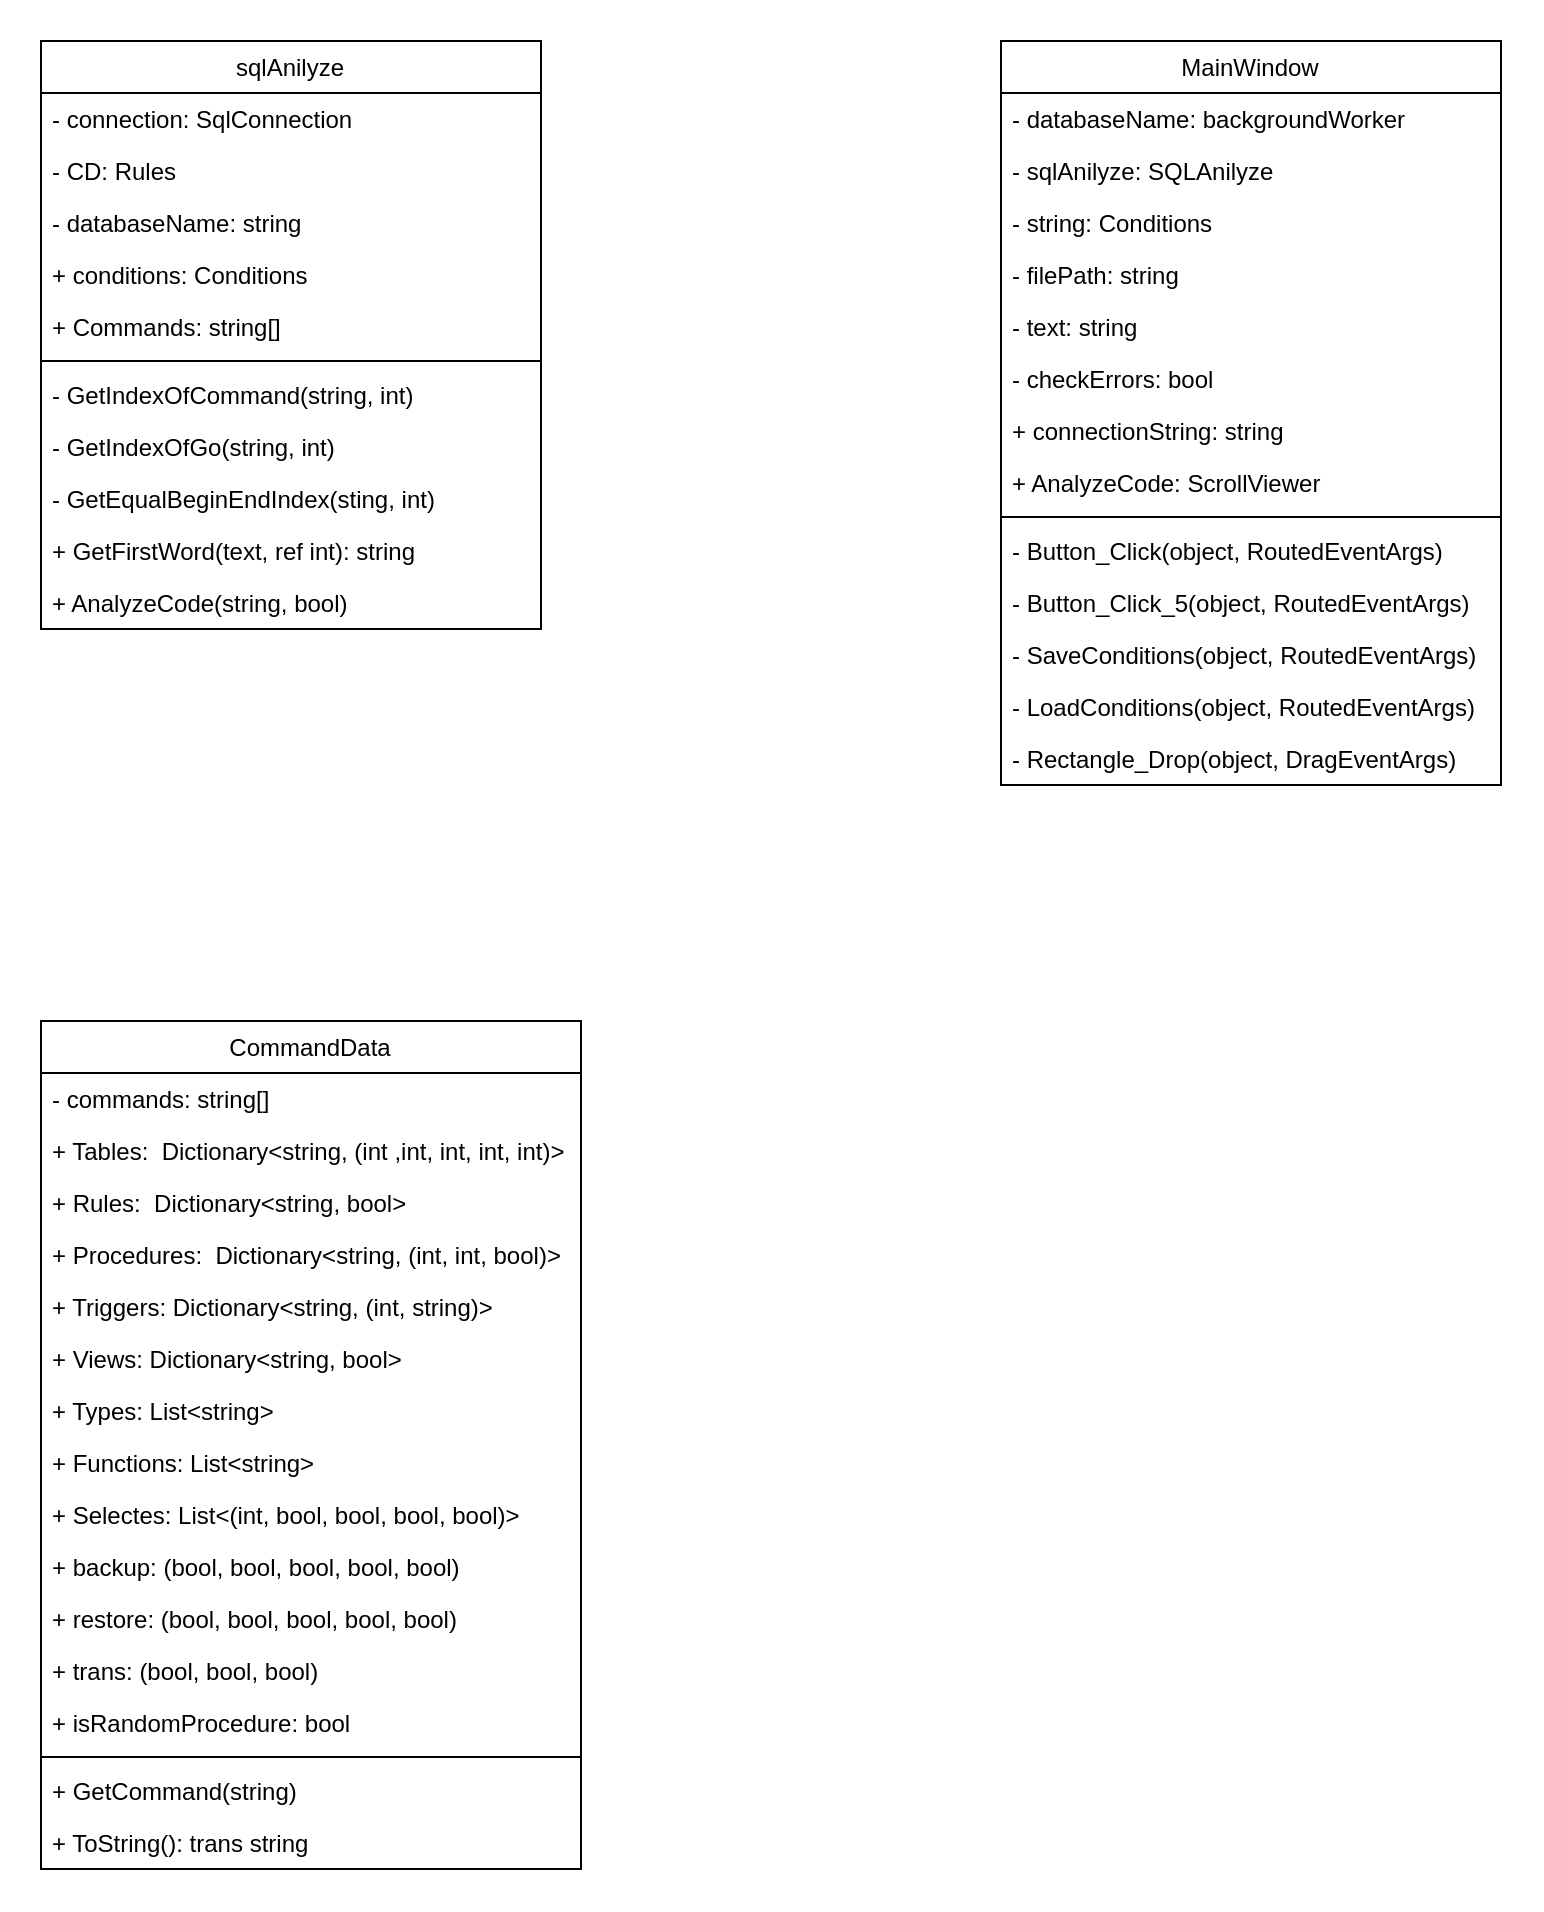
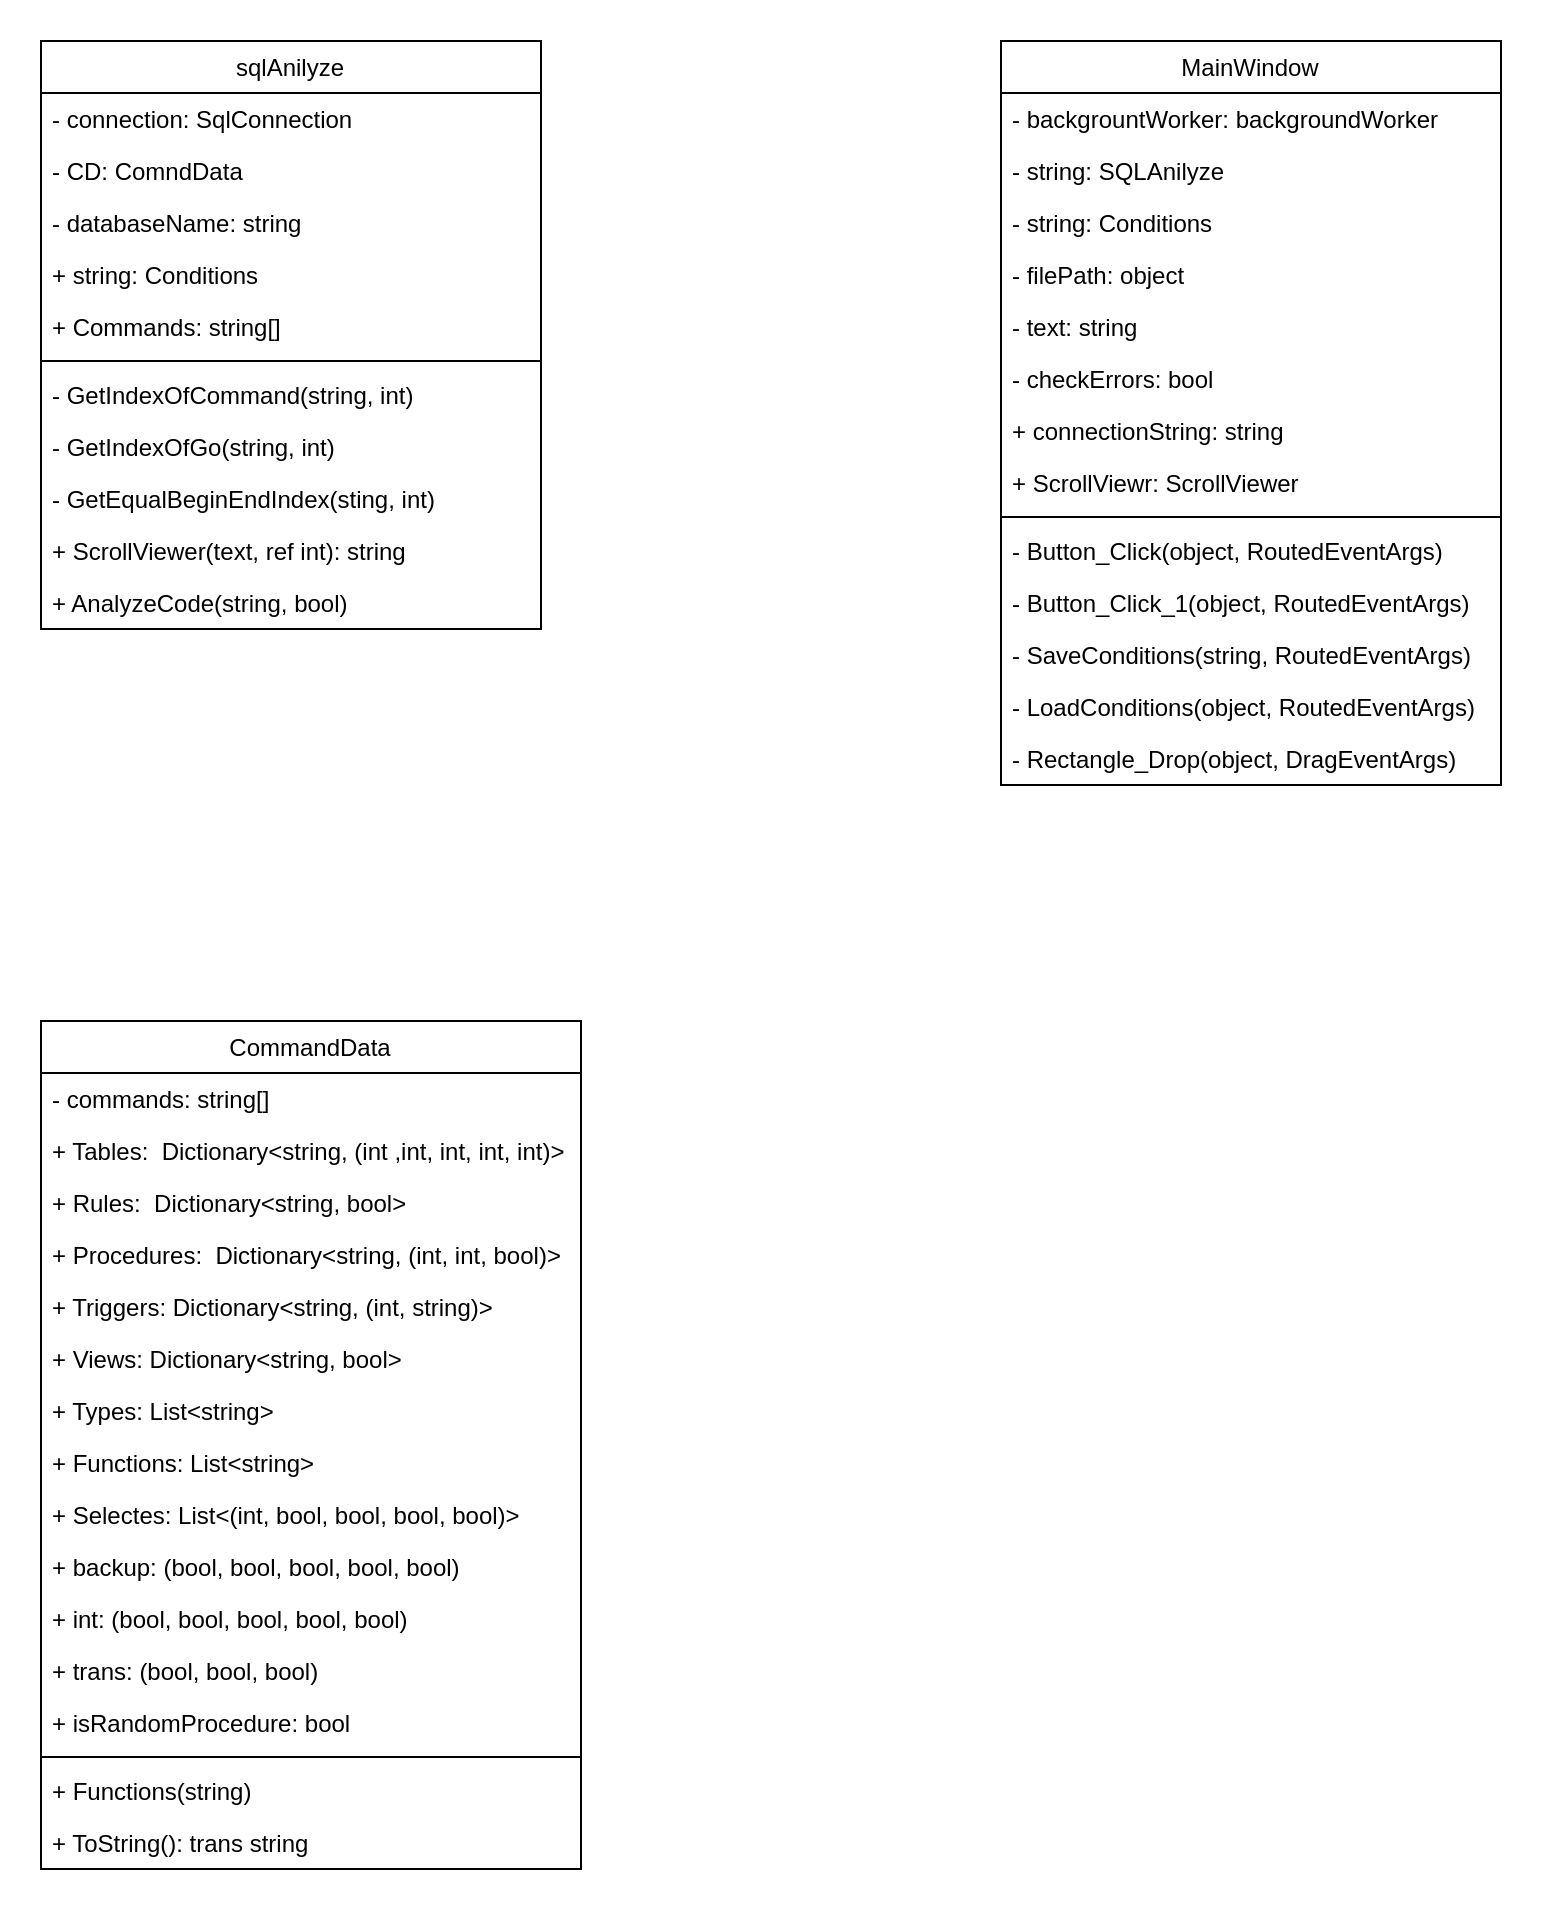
(1218, 120) -> (1245, 120)
(113, 172) -> (143, 172)
(1148, 172) -> (1128, 172)
(191, 276) -> (168, 276)
(1114, 276) -> (1117, 276)
(1172, 484) -> (1165, 484)
(273, 552) -> (266, 552)
(1275, 604) -> (1275, 604)
(1272, 656) -> (1269, 656)
(278, 1620) -> (248, 1620)
(183, 1792) -> (173, 1792)
